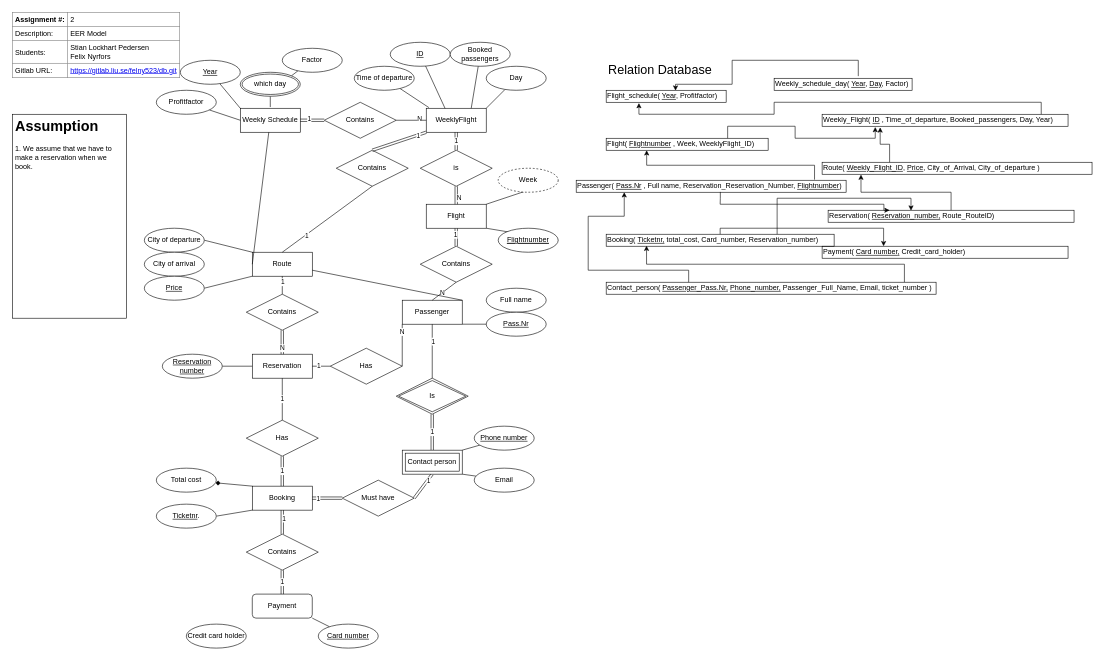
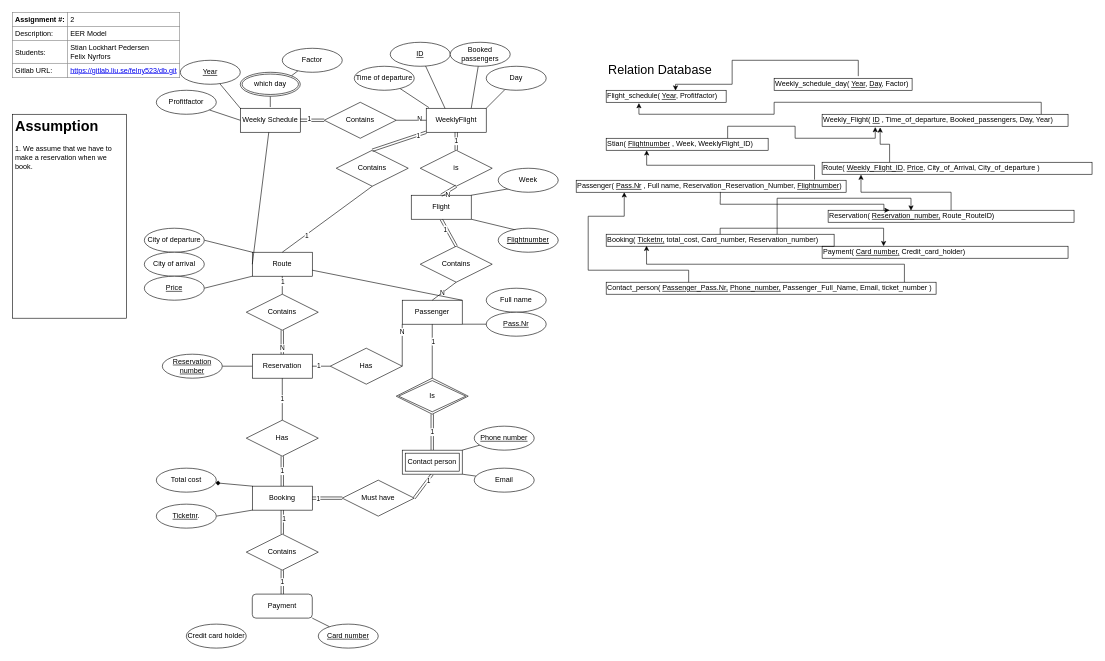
(687, 144) -> (686, 144)
(528, 180) -> (528, 180)
(456, 216) -> (441, 207)
